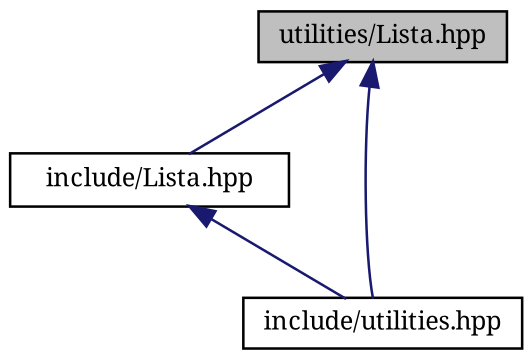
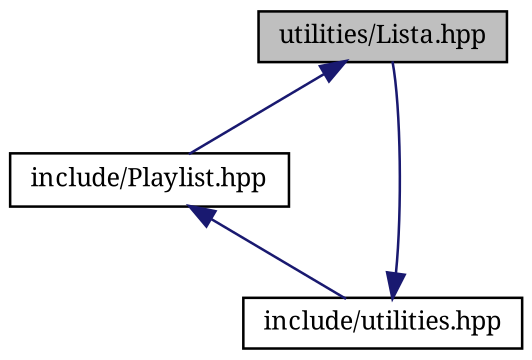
(150, 180) -> (150, 180)
(366, 193) -> (400, 167)
